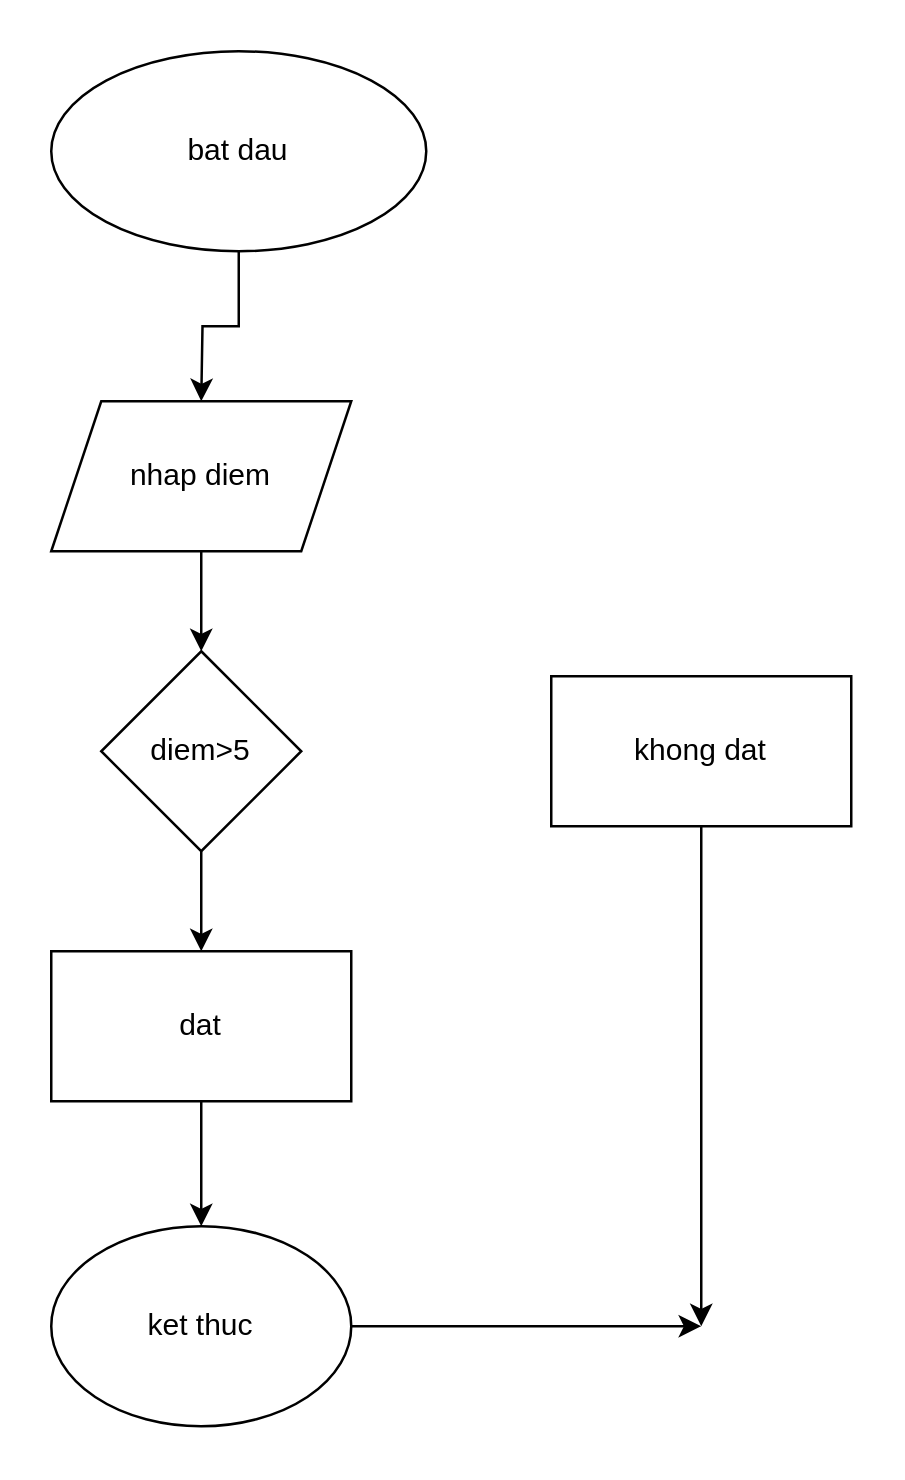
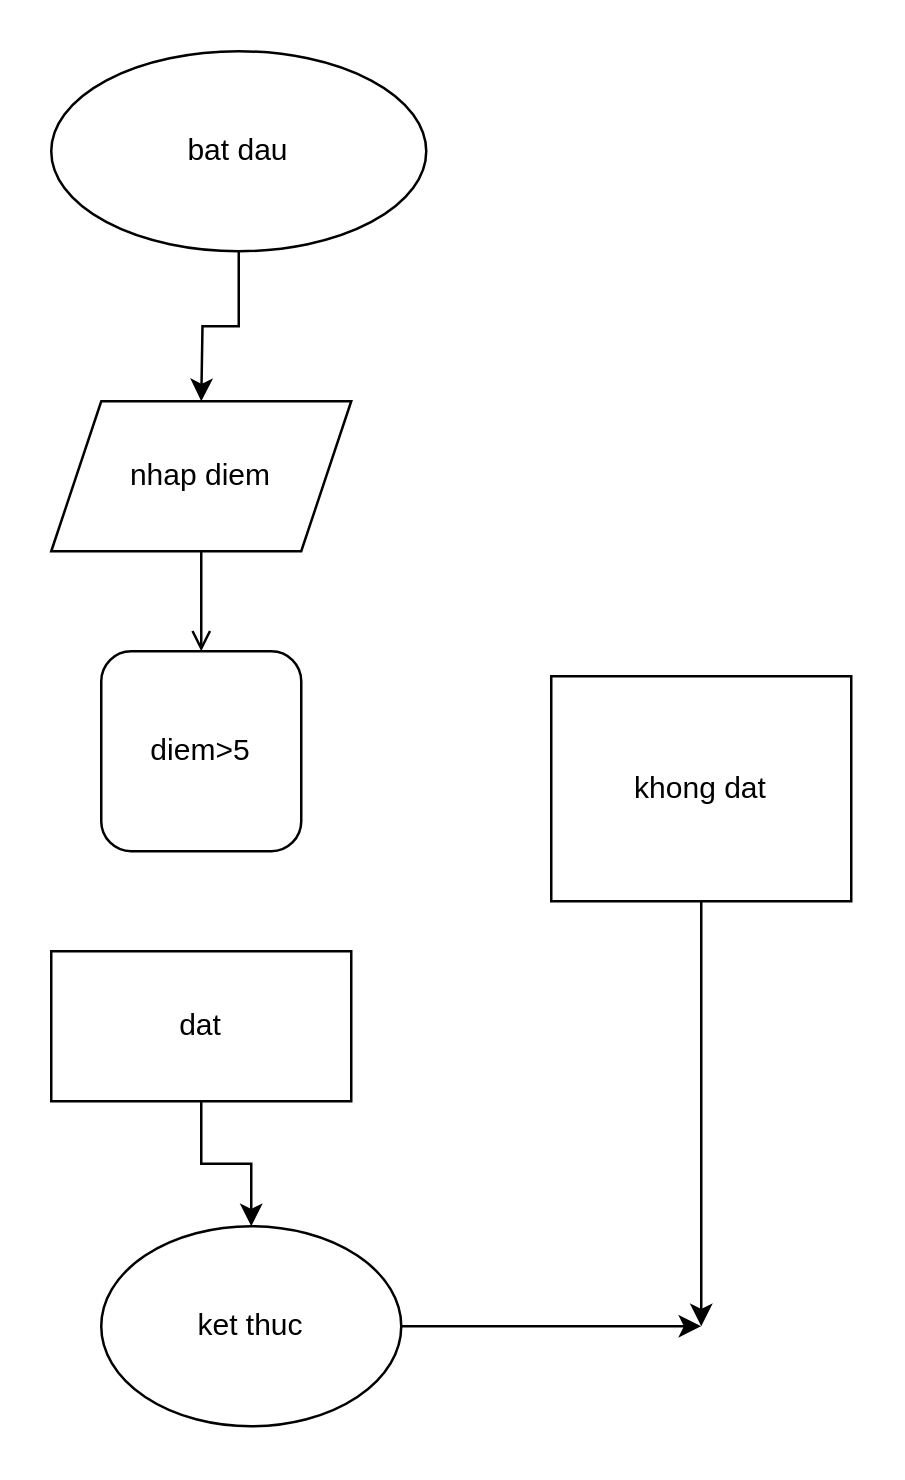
(201, 633) -> (201, 637)
(201, 751) -> (201, 751)
(701, 751) -> (701, 789)
(201, 893) -> none
(201, 1326) -> (251, 1326)
